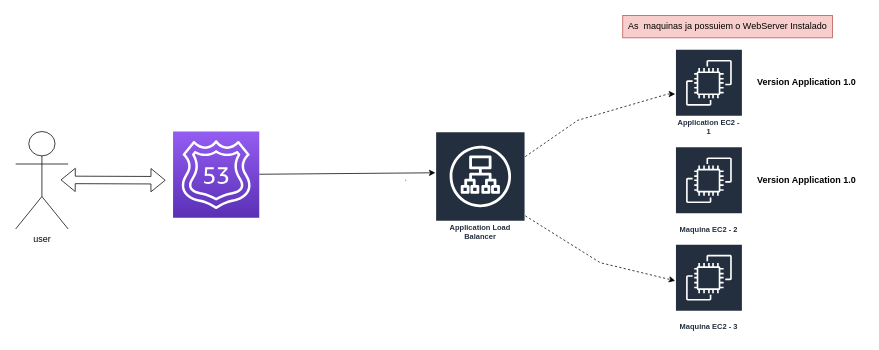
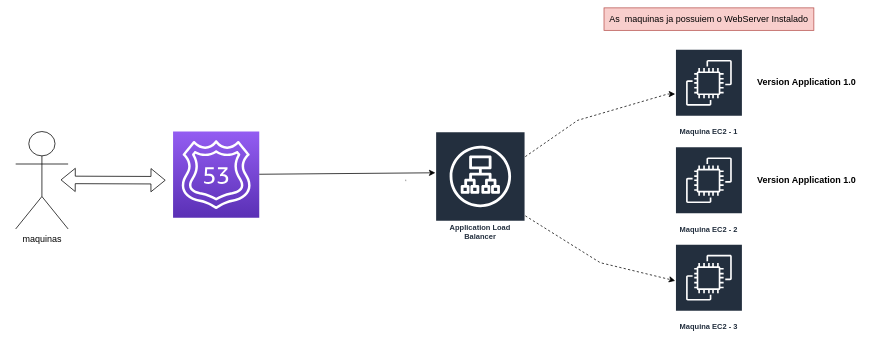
(728, 27) -> (709, 19)
(709, 127) -> (709, 132)
(42, 240) -> (42, 240)
